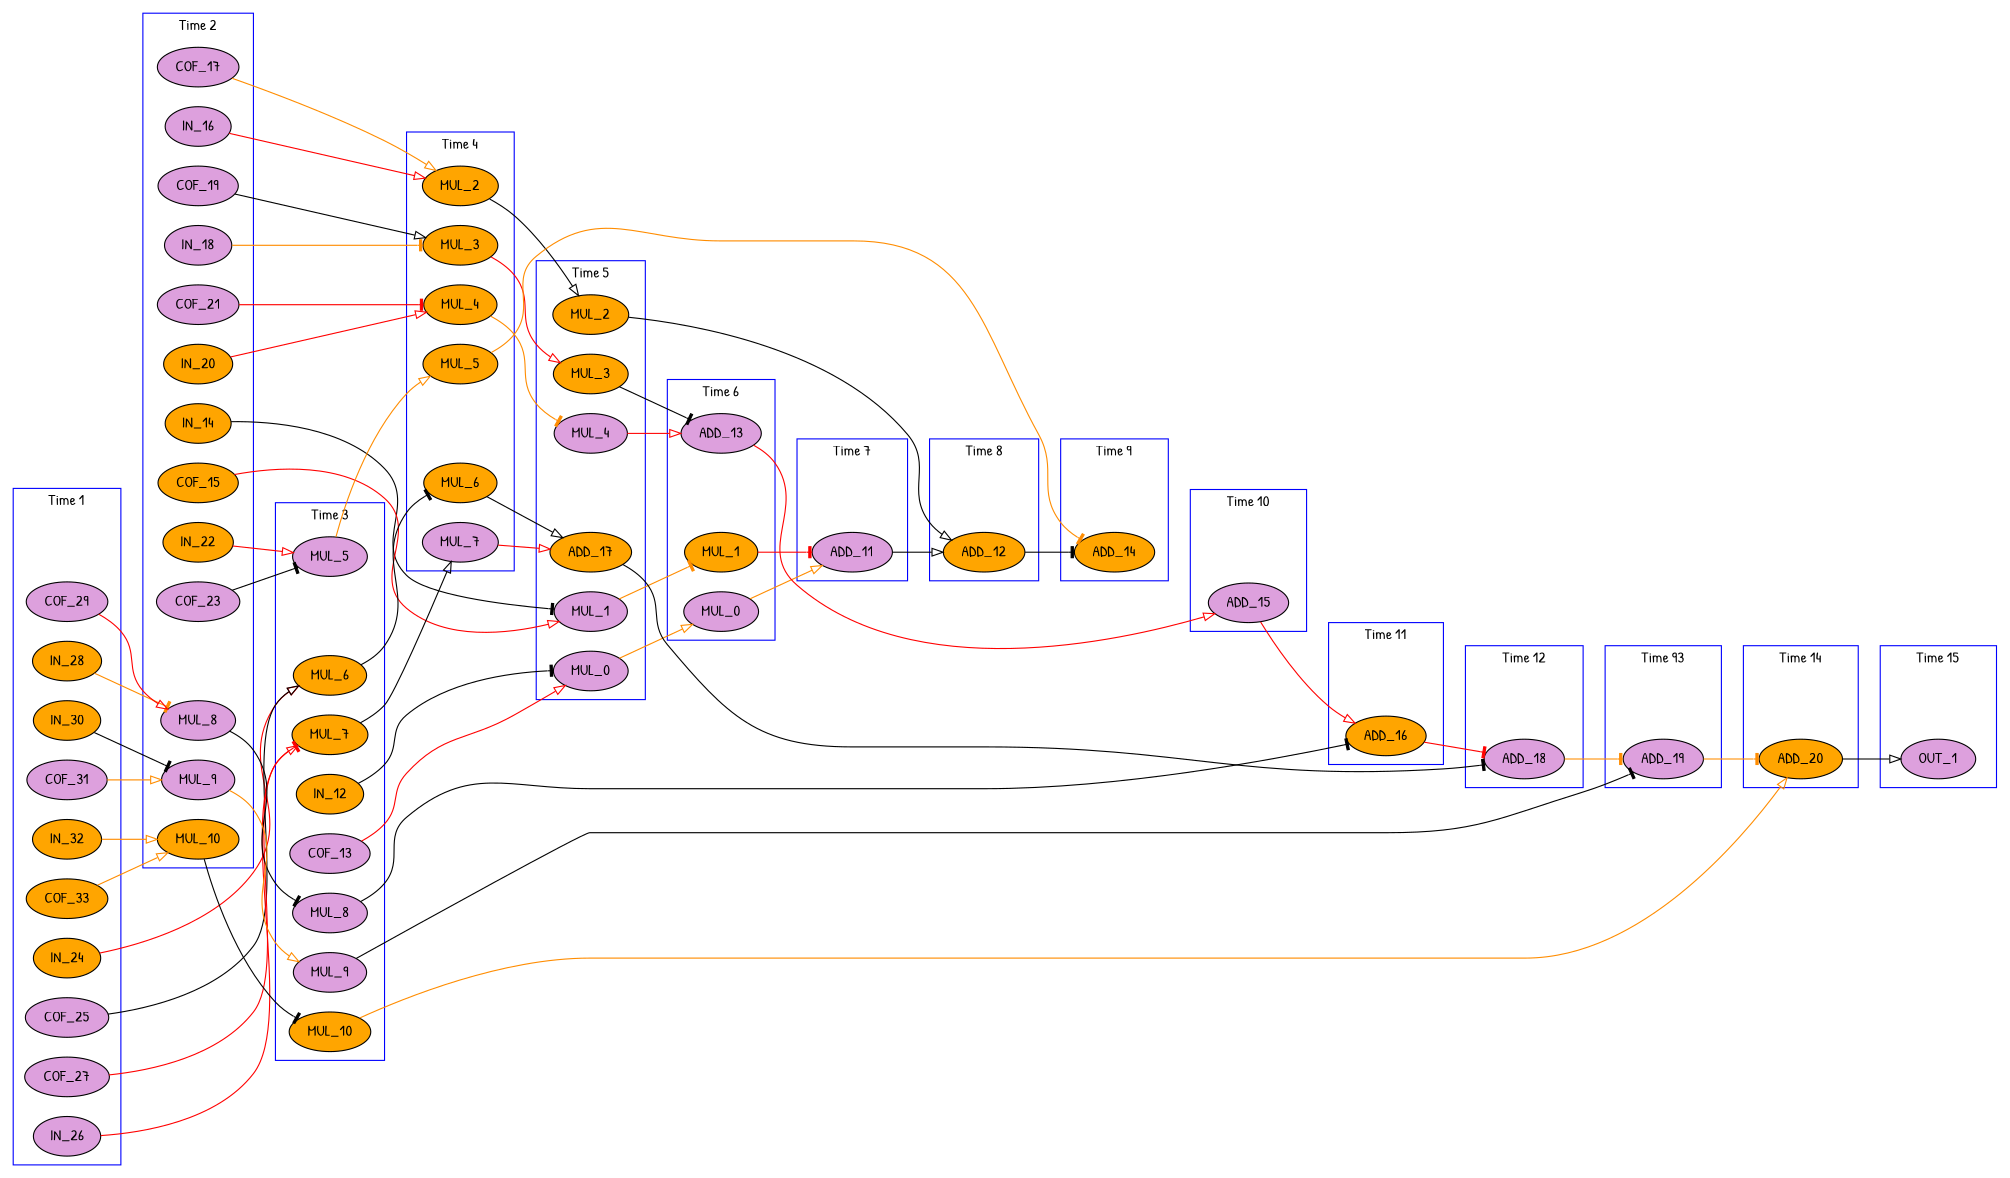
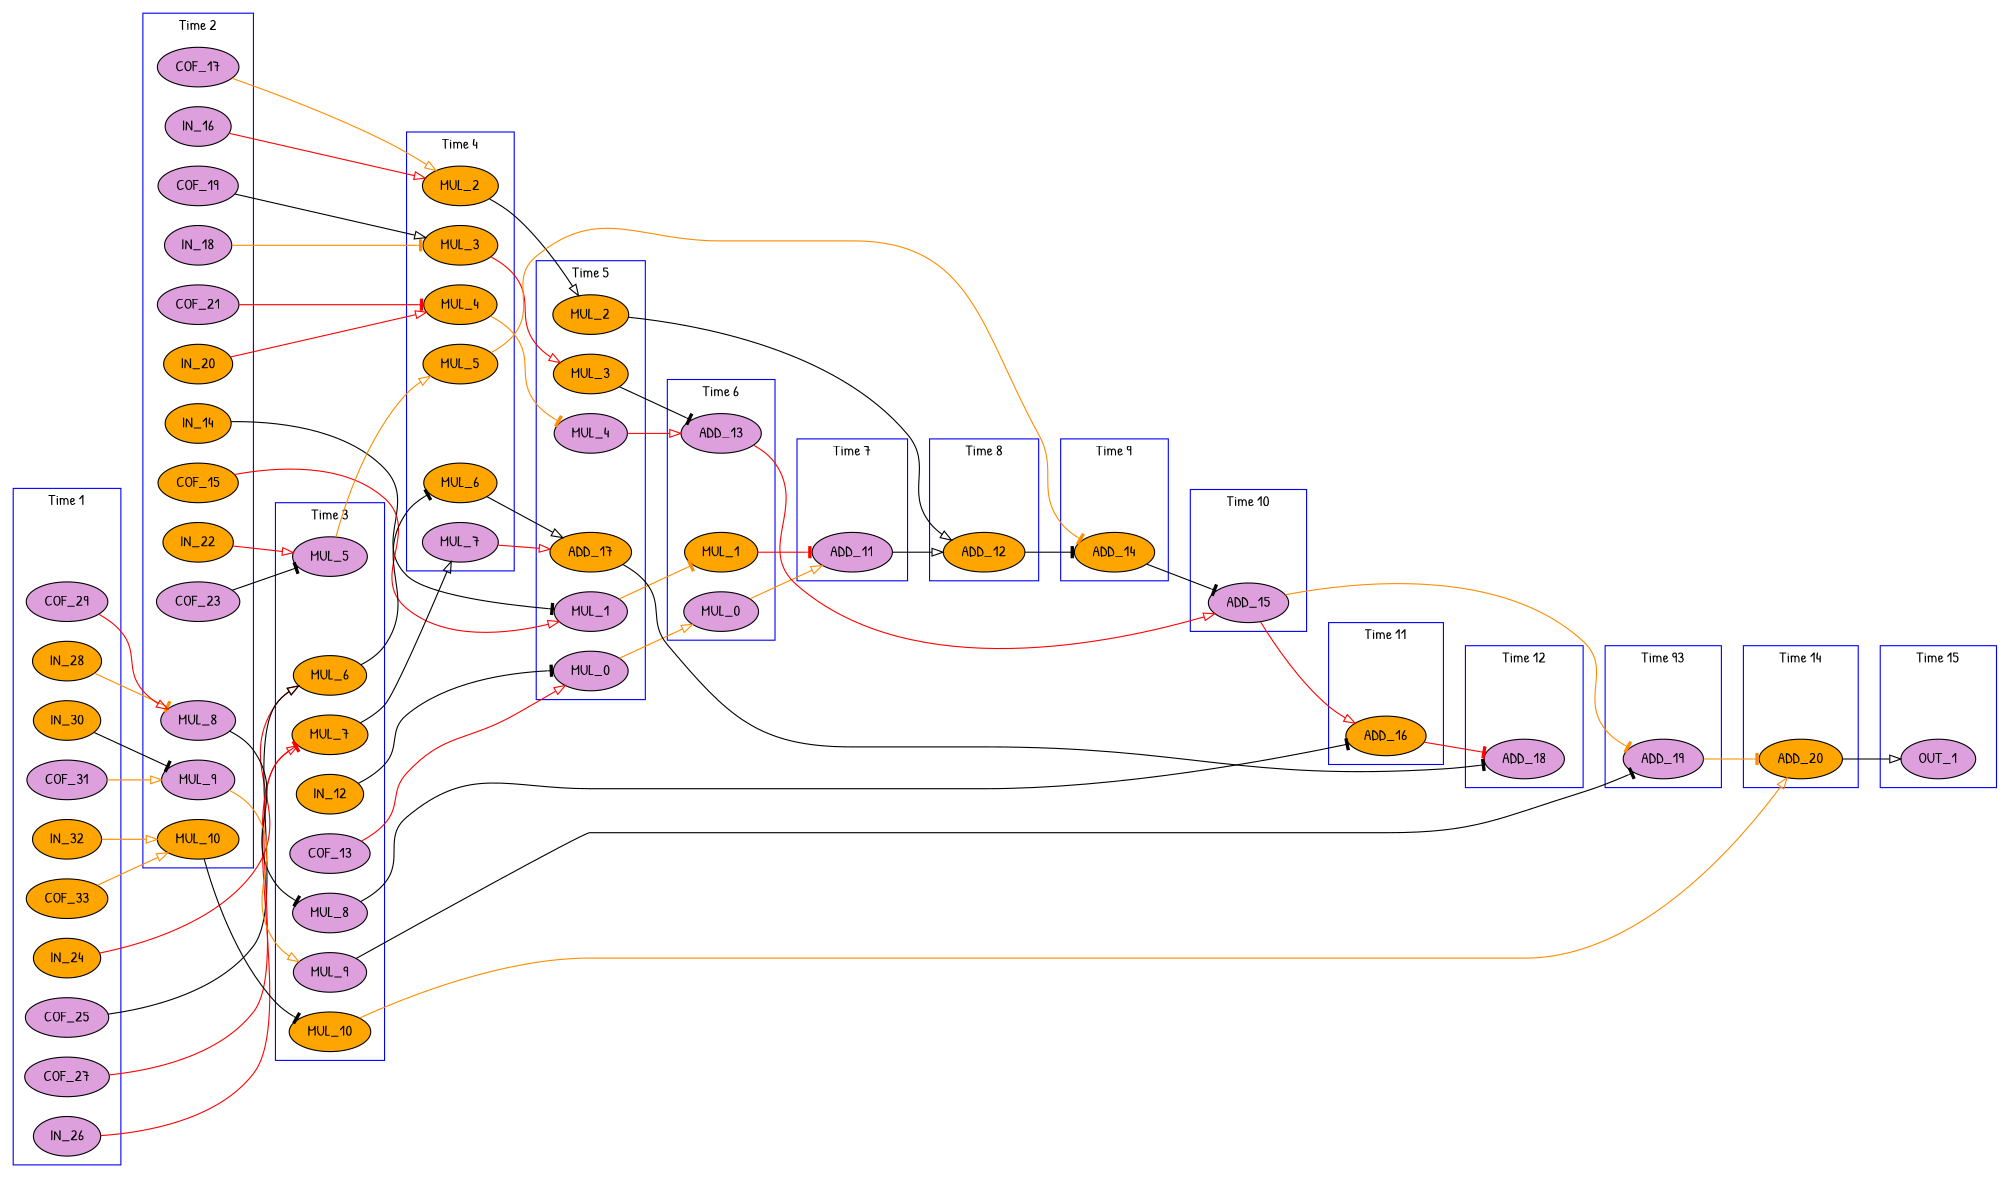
none -> (1179, 576)
(1591, 759) -> (1499, 597)
